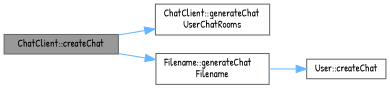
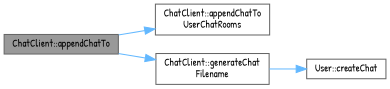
(213, 20) -> (213, 20)
(61, 44) -> (61, 44)
(213, 69) -> (213, 69)
